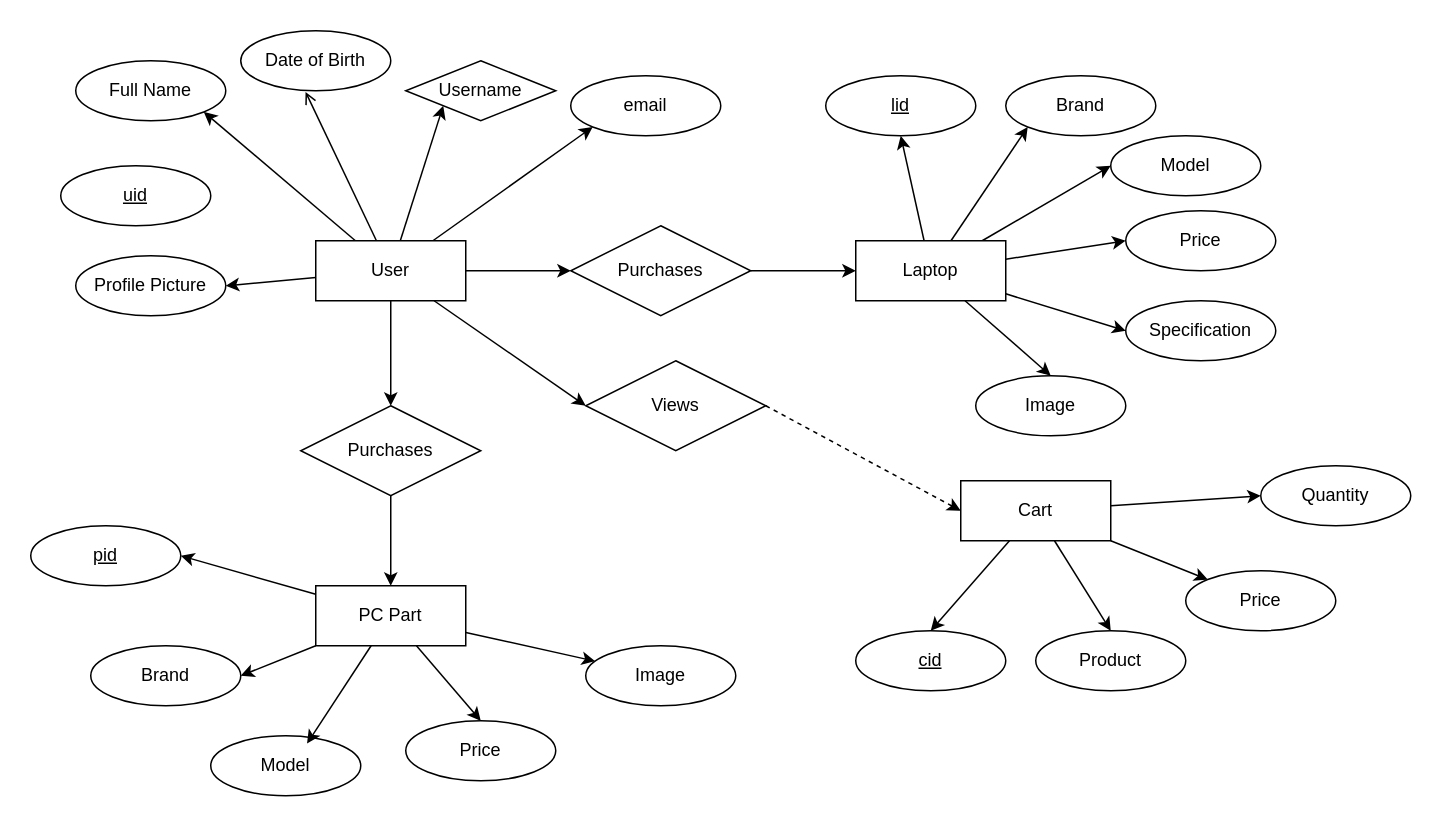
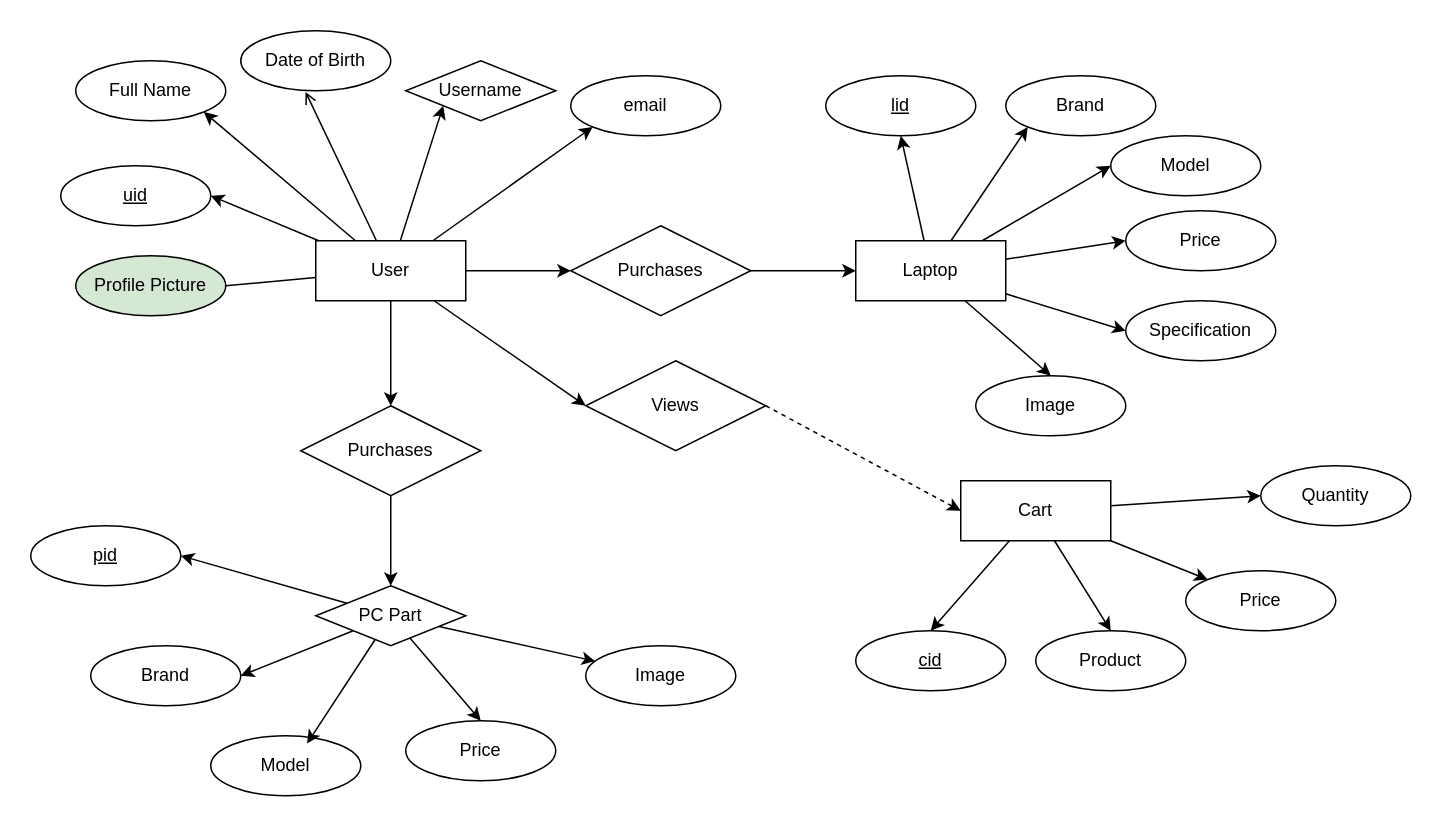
none -> (270, 220)
(237, 285) -> (233, 285)
(151, 286) -> (151, 286)
(391, 616) -> (391, 616)
